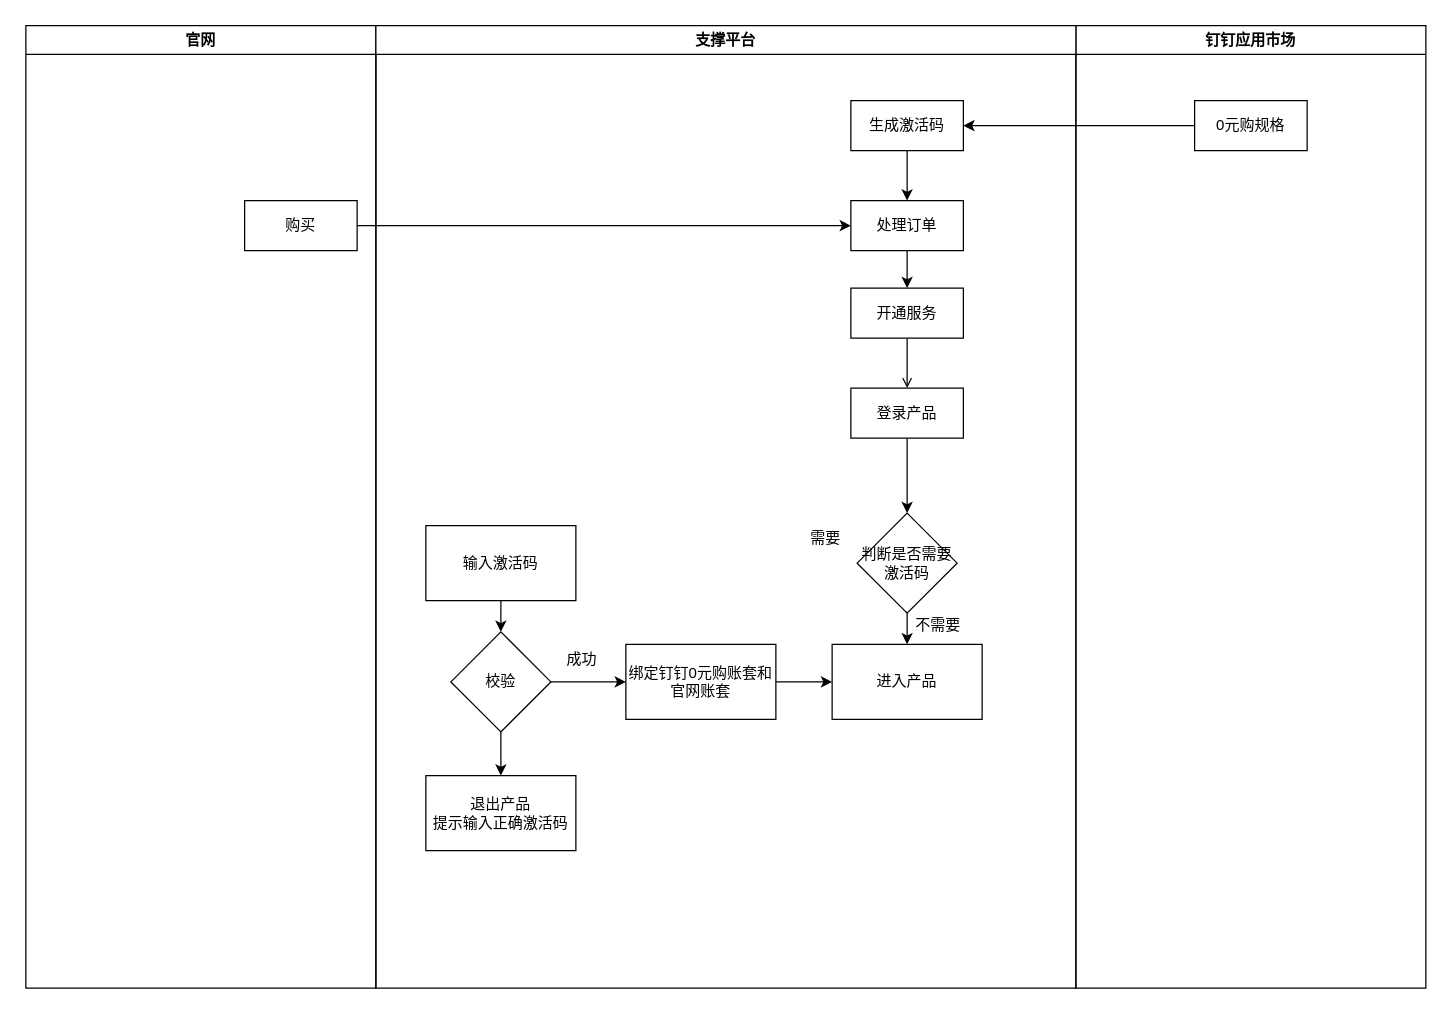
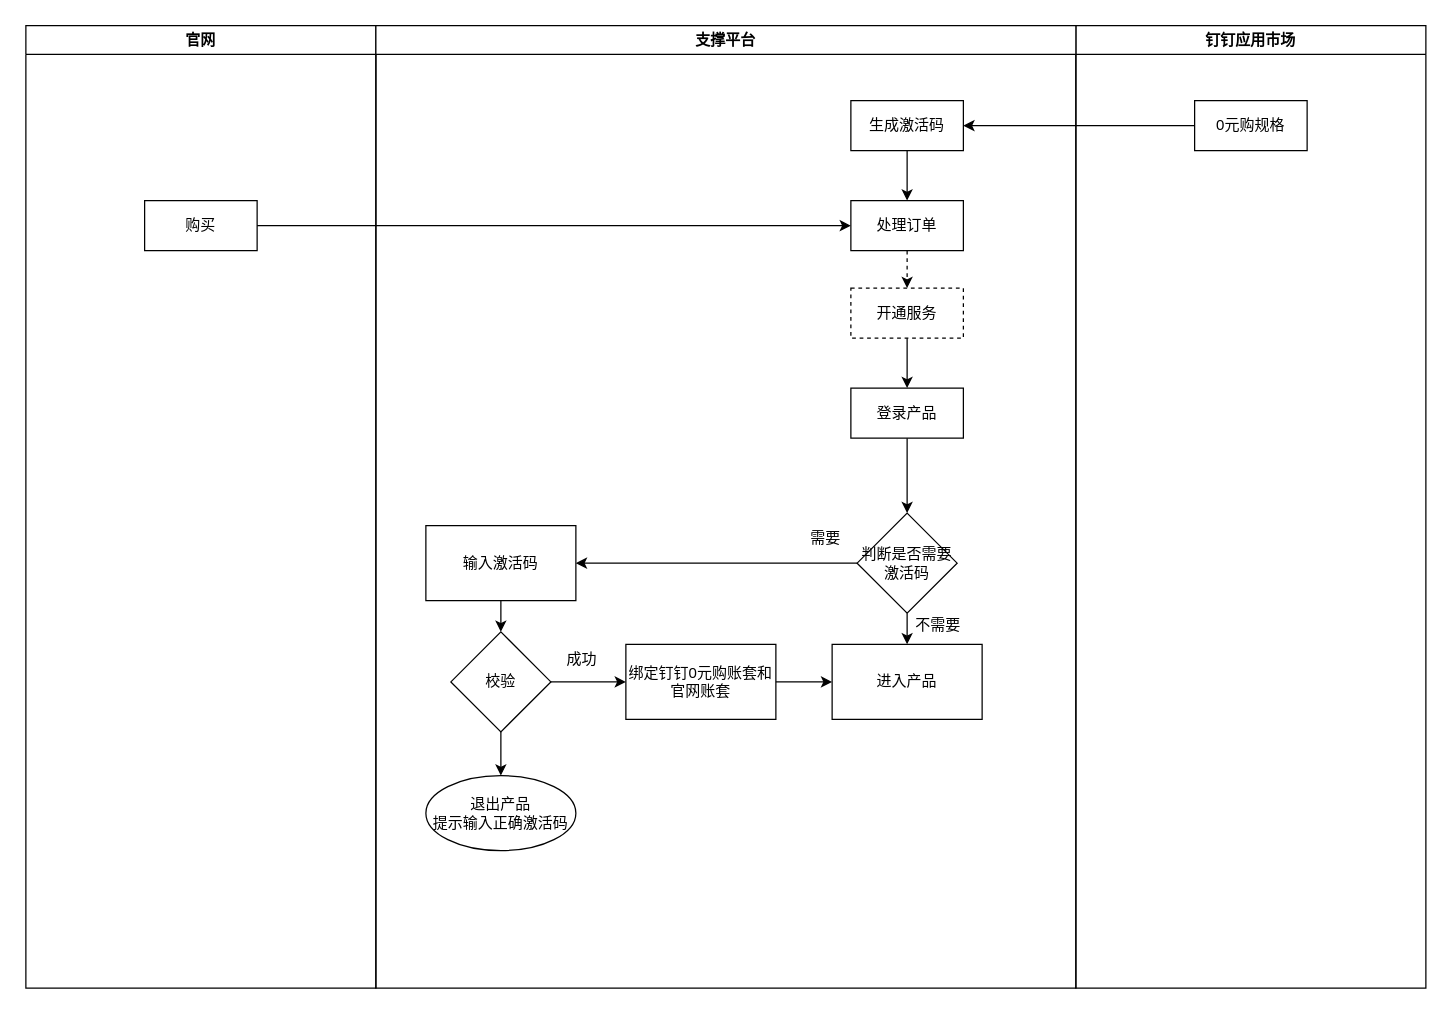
(301, 226) -> (201, 226)
(907, 266) -> (907, 266)
(907, 313) -> (907, 313)
(907, 380) -> (907, 378)
none -> (720, 563)
(501, 813) -> (501, 813)
